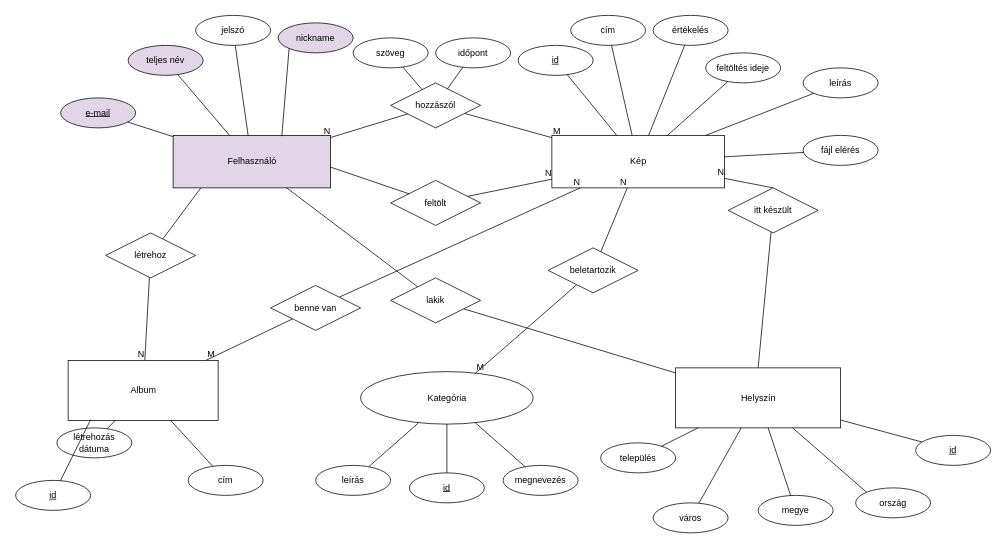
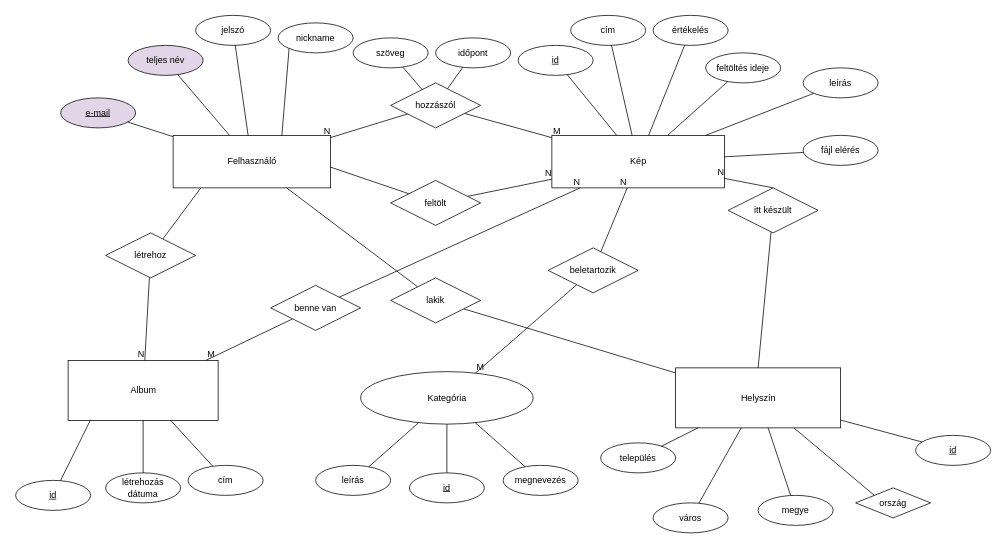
(315, 38) -> (315, 38)
(252, 162) -> (252, 162)
(94, 443) -> (143, 488)
(893, 503) -> (893, 503)
